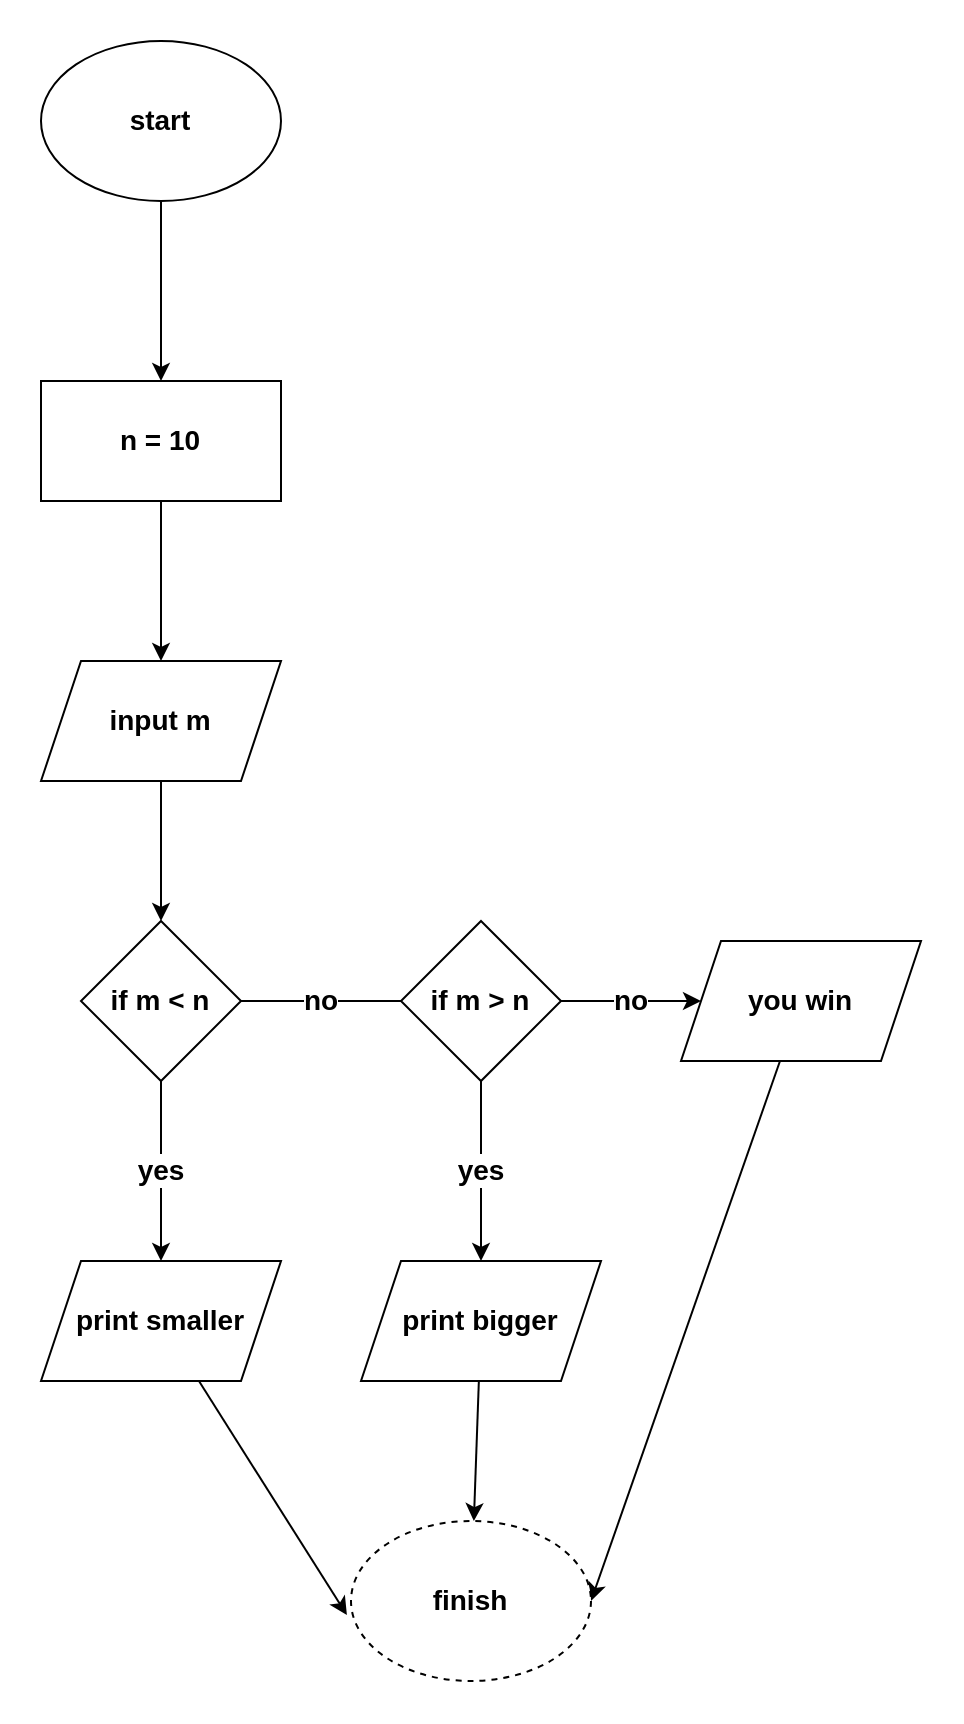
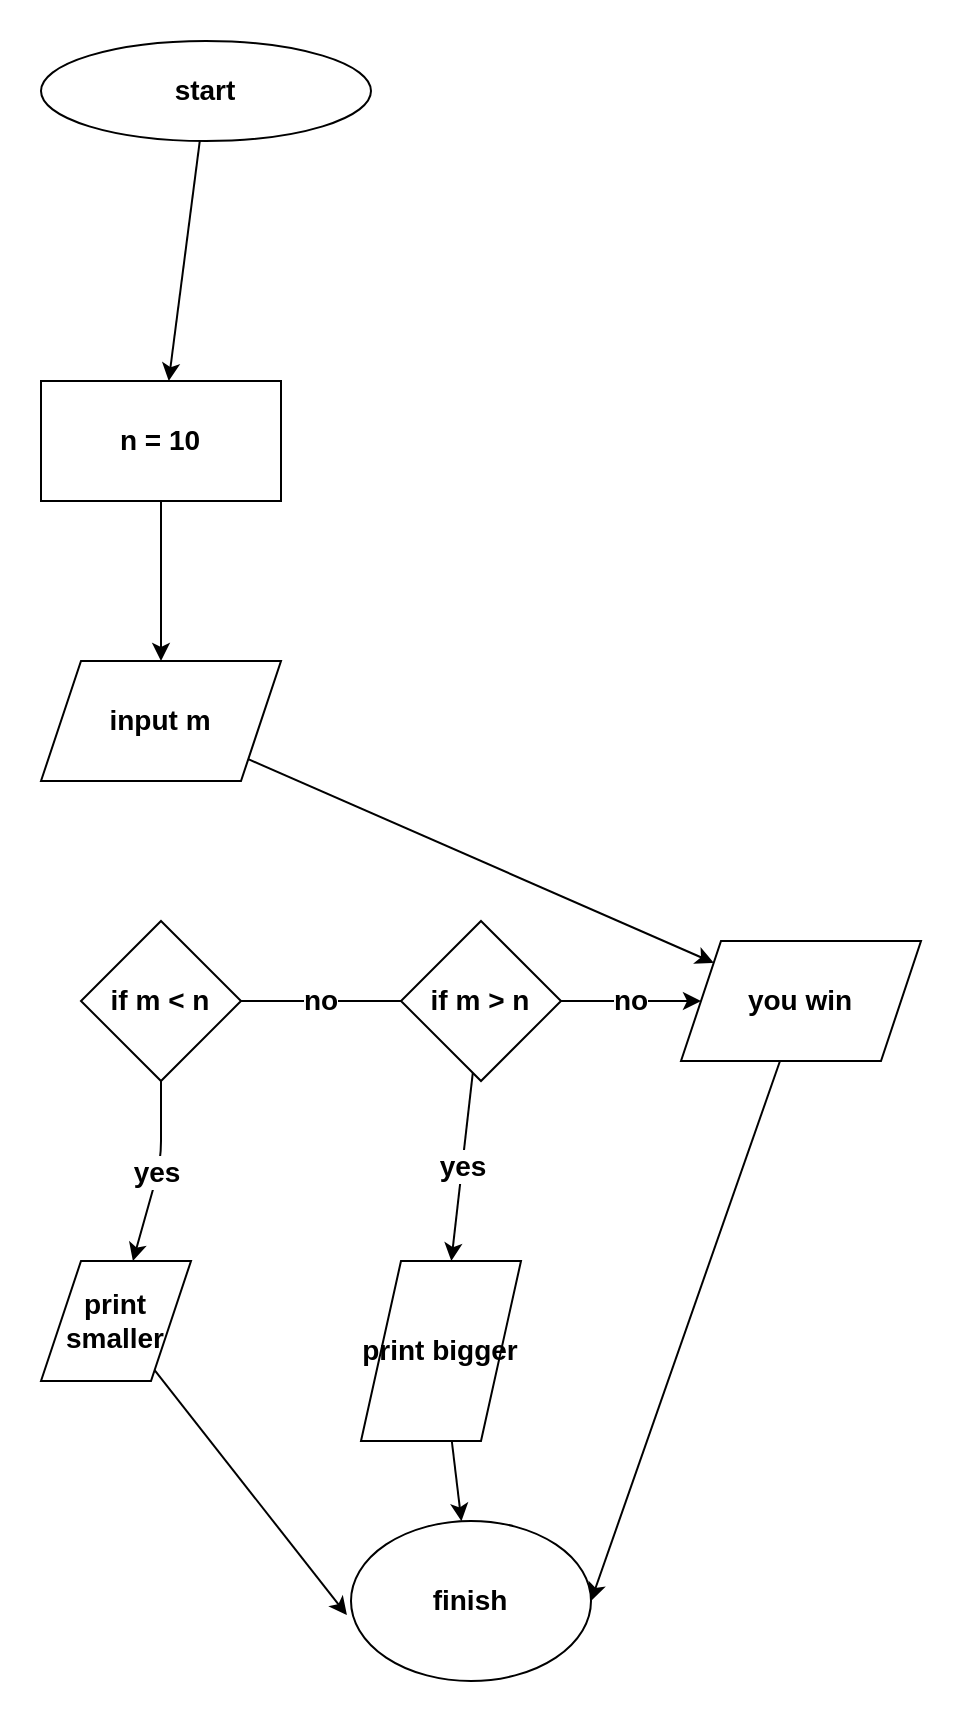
(161, 121) -> (206, 91)
(161, 844) -> (475, 858)
(161, 1321) -> (116, 1321)
(481, 1321) -> (441, 1351)
(471, 1601) -> (471, 1601)
